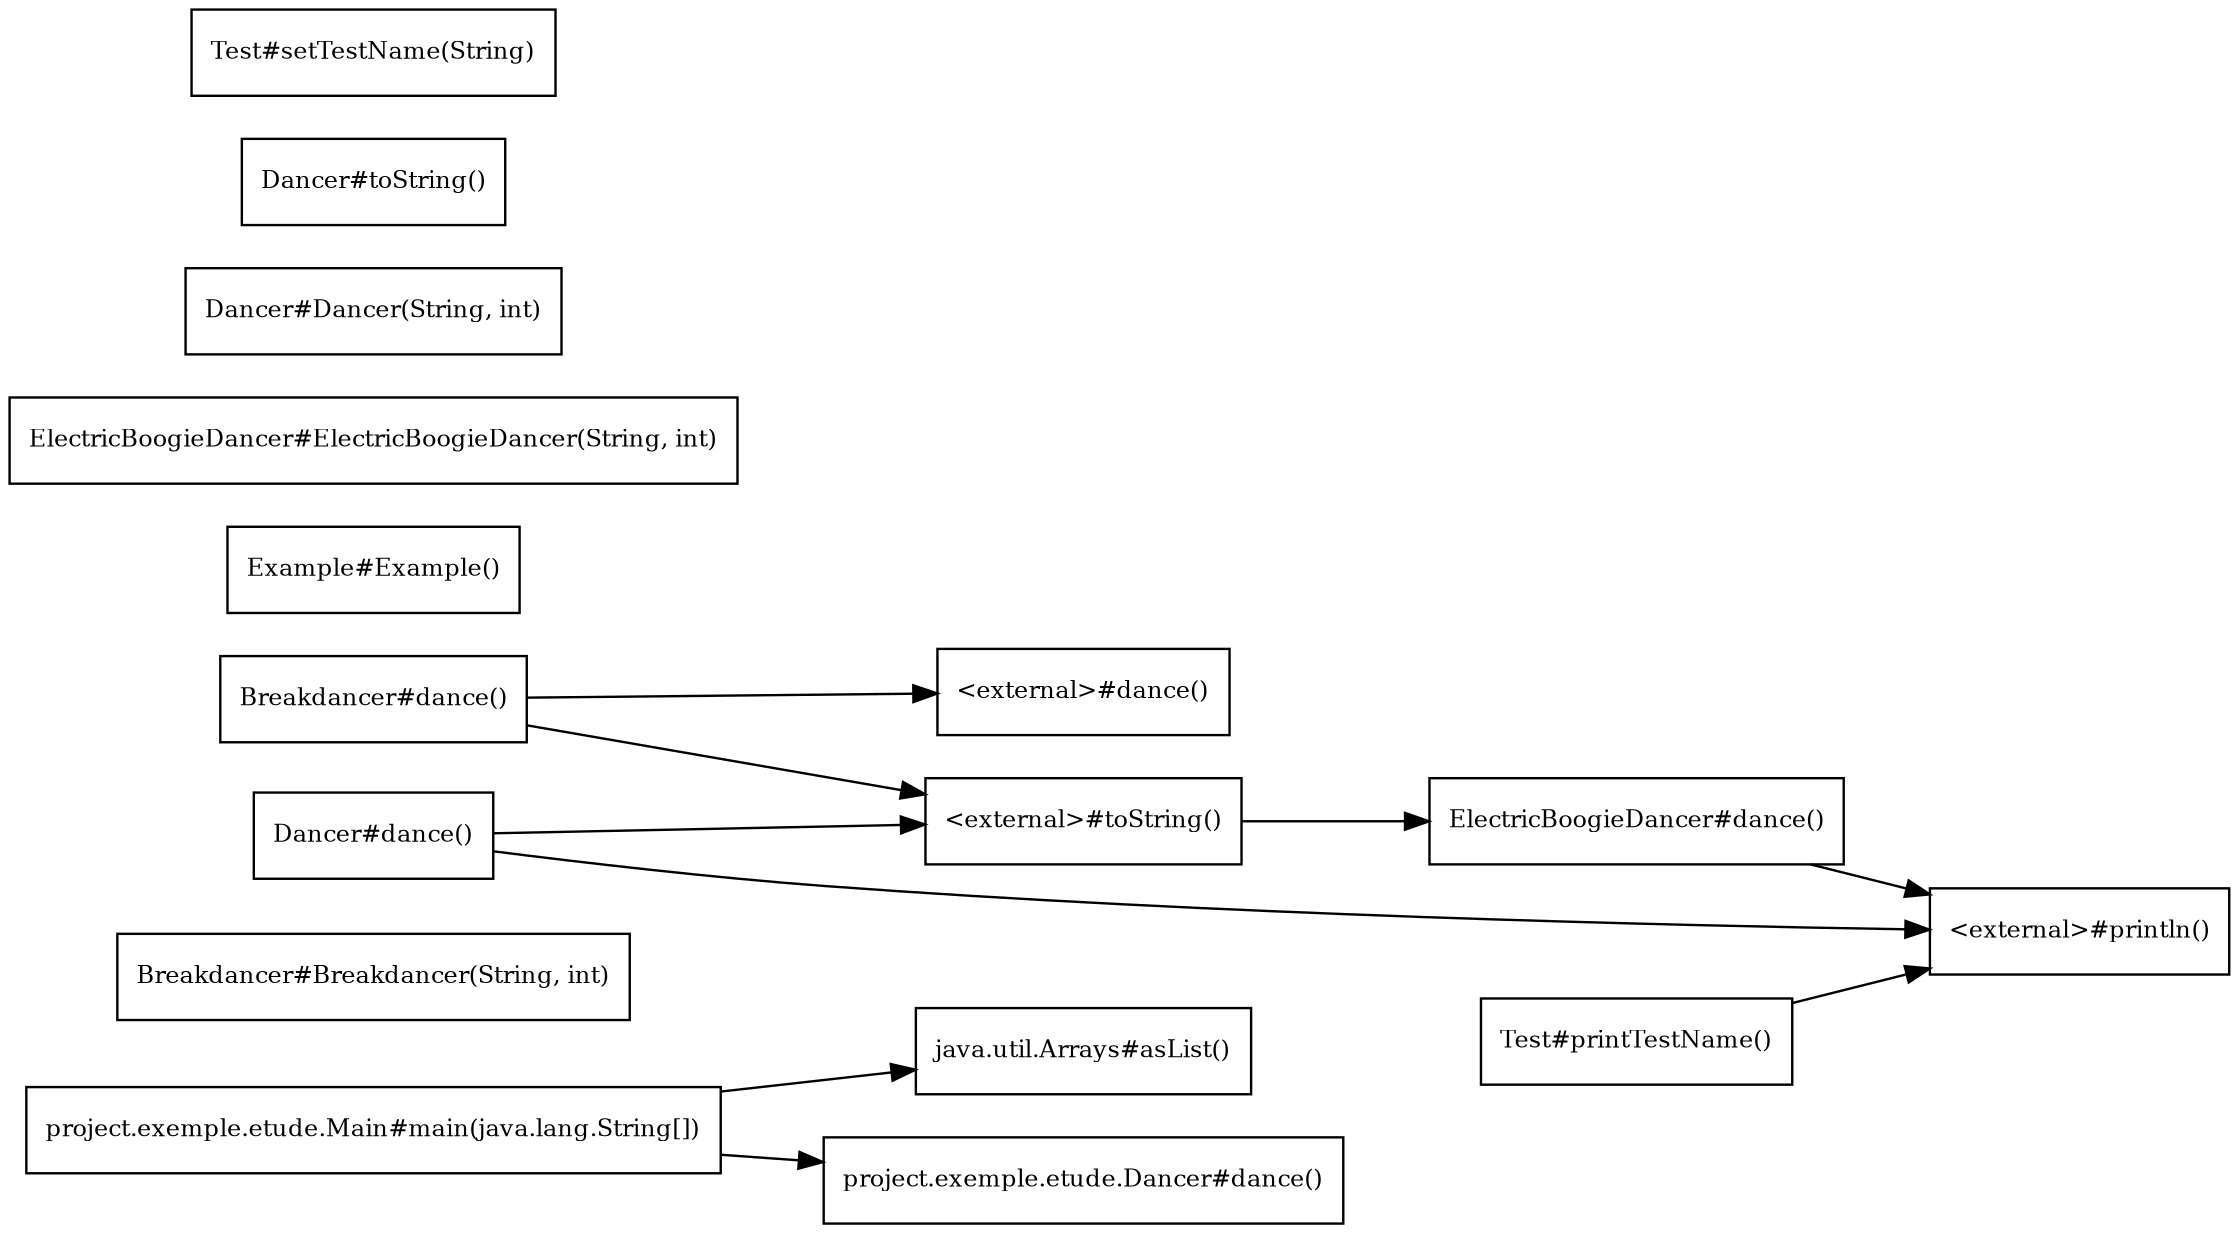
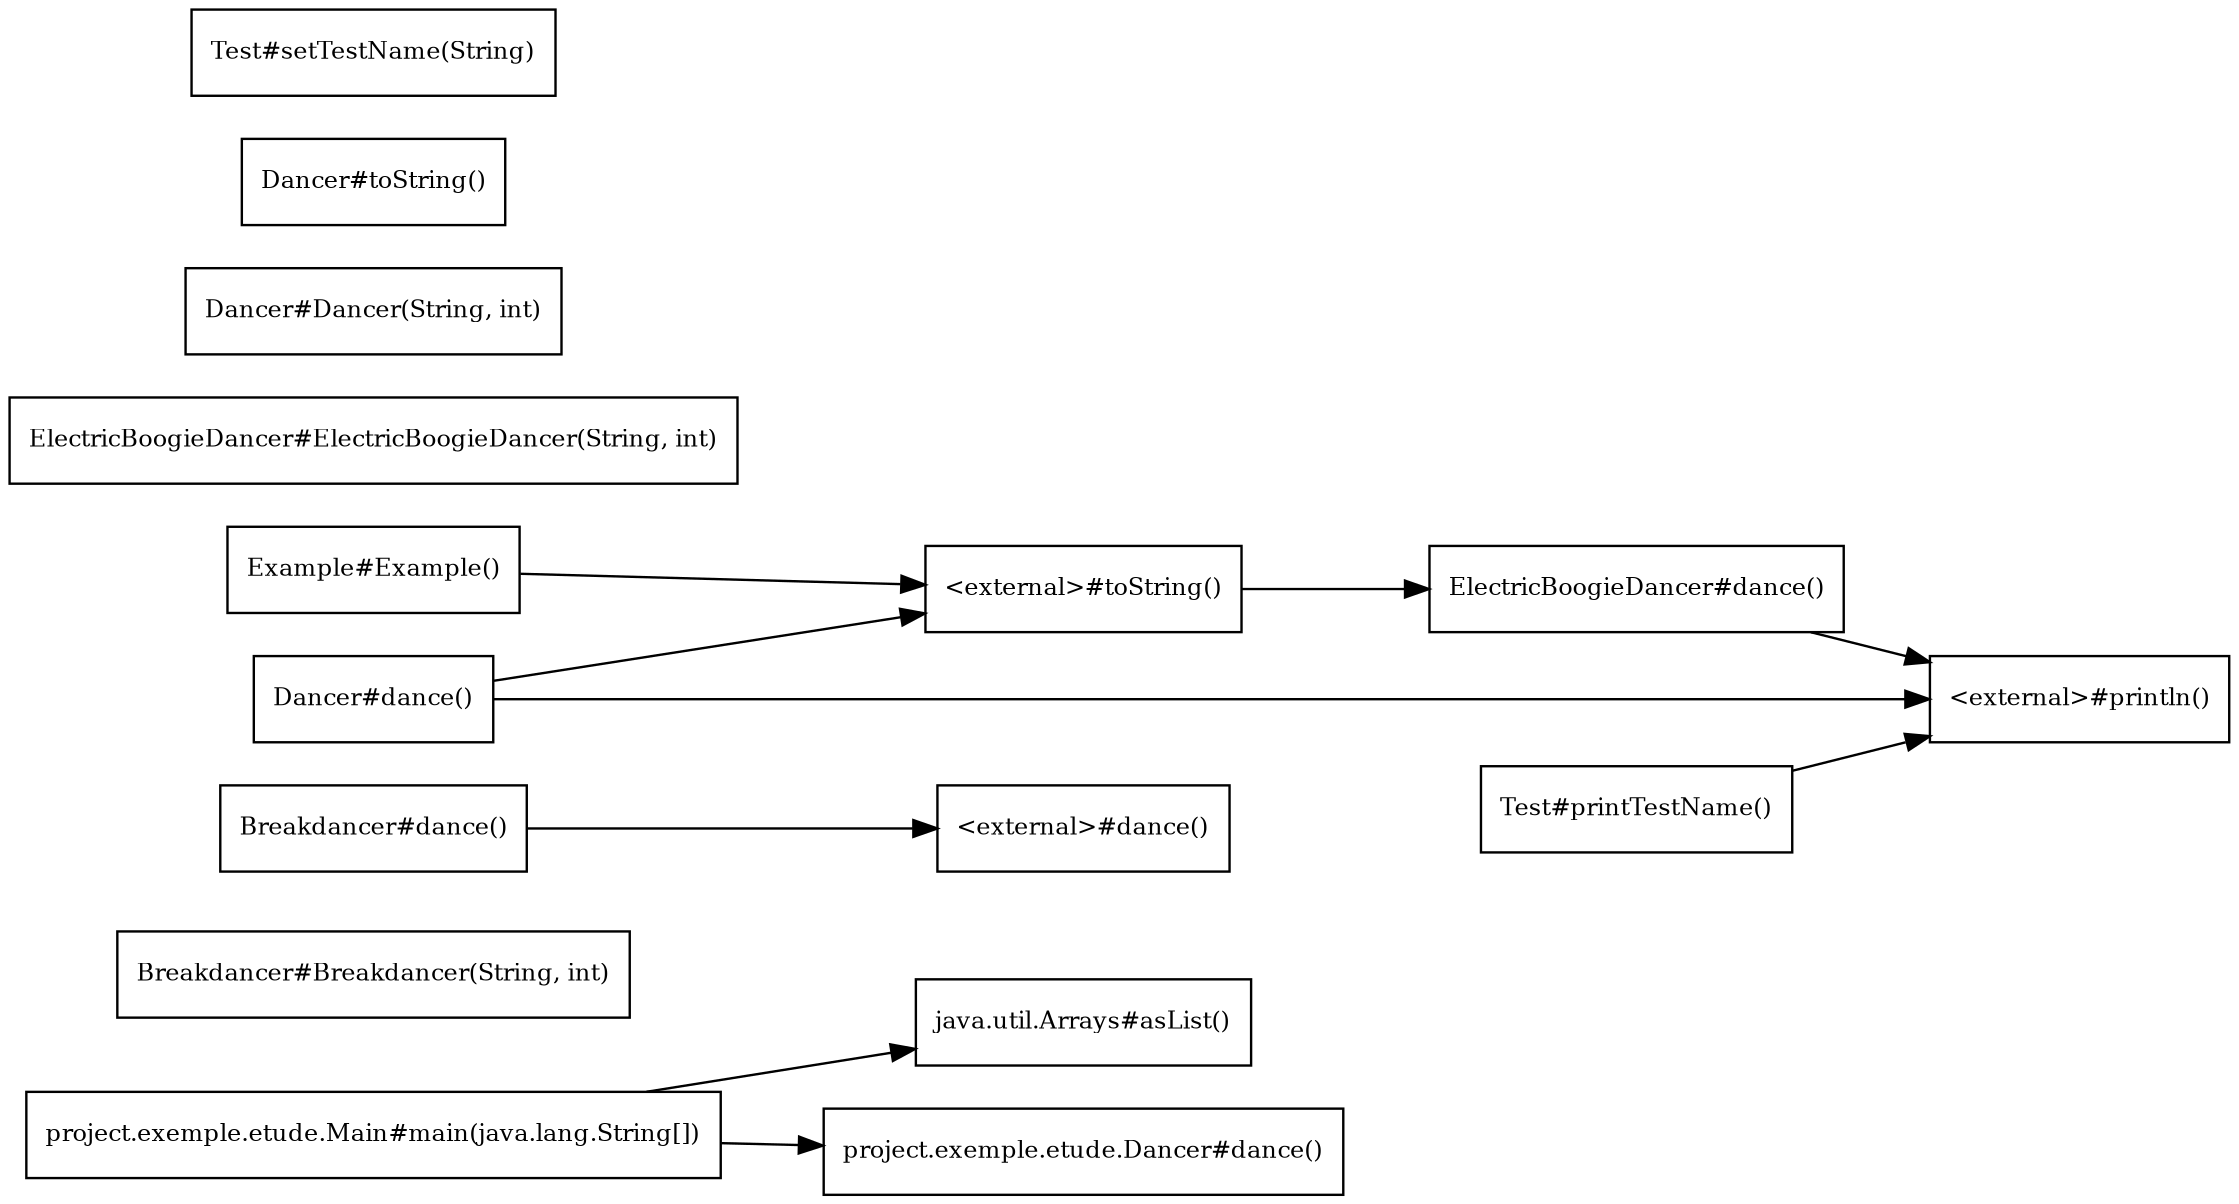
(714, 758) -> (710, 579)
